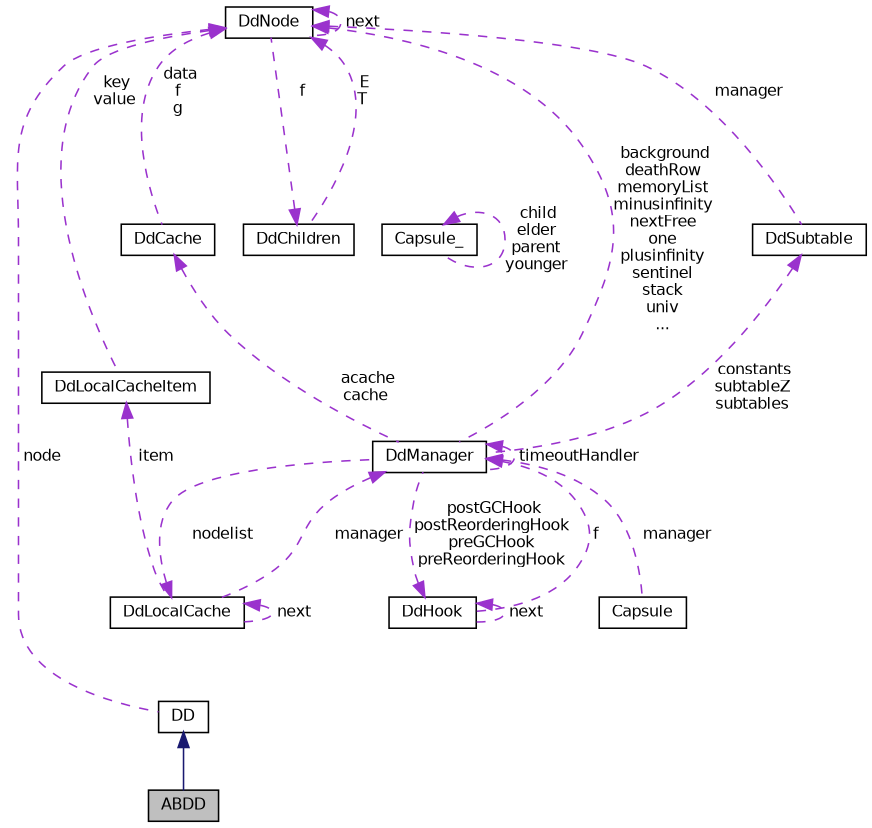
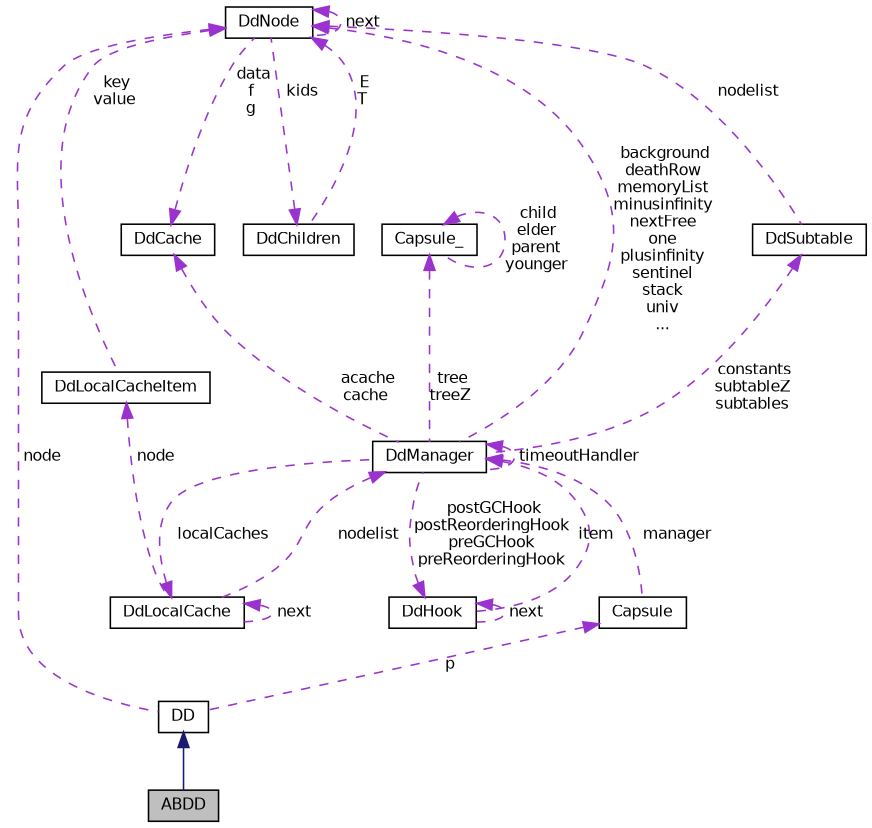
(300, 92) -> (300, 92)
(746, 92) -> (746, 92)
(143, 114) -> (206, 119)
none -> (430, 356)
(154, 457) -> (154, 457)
(221, 535) -> (221, 535)
(366, 535) -> (366, 535)
(594, 535) -> (594, 535)
none -> (396, 669)
